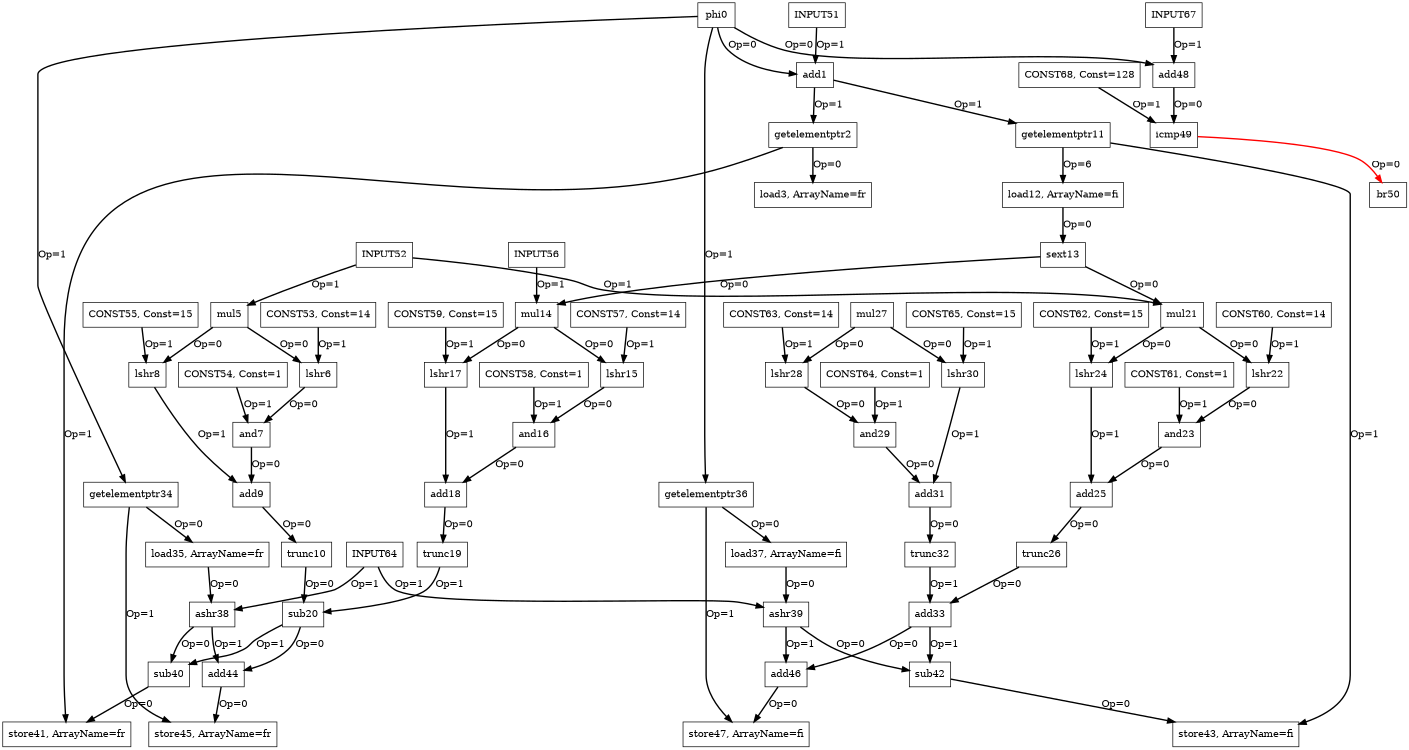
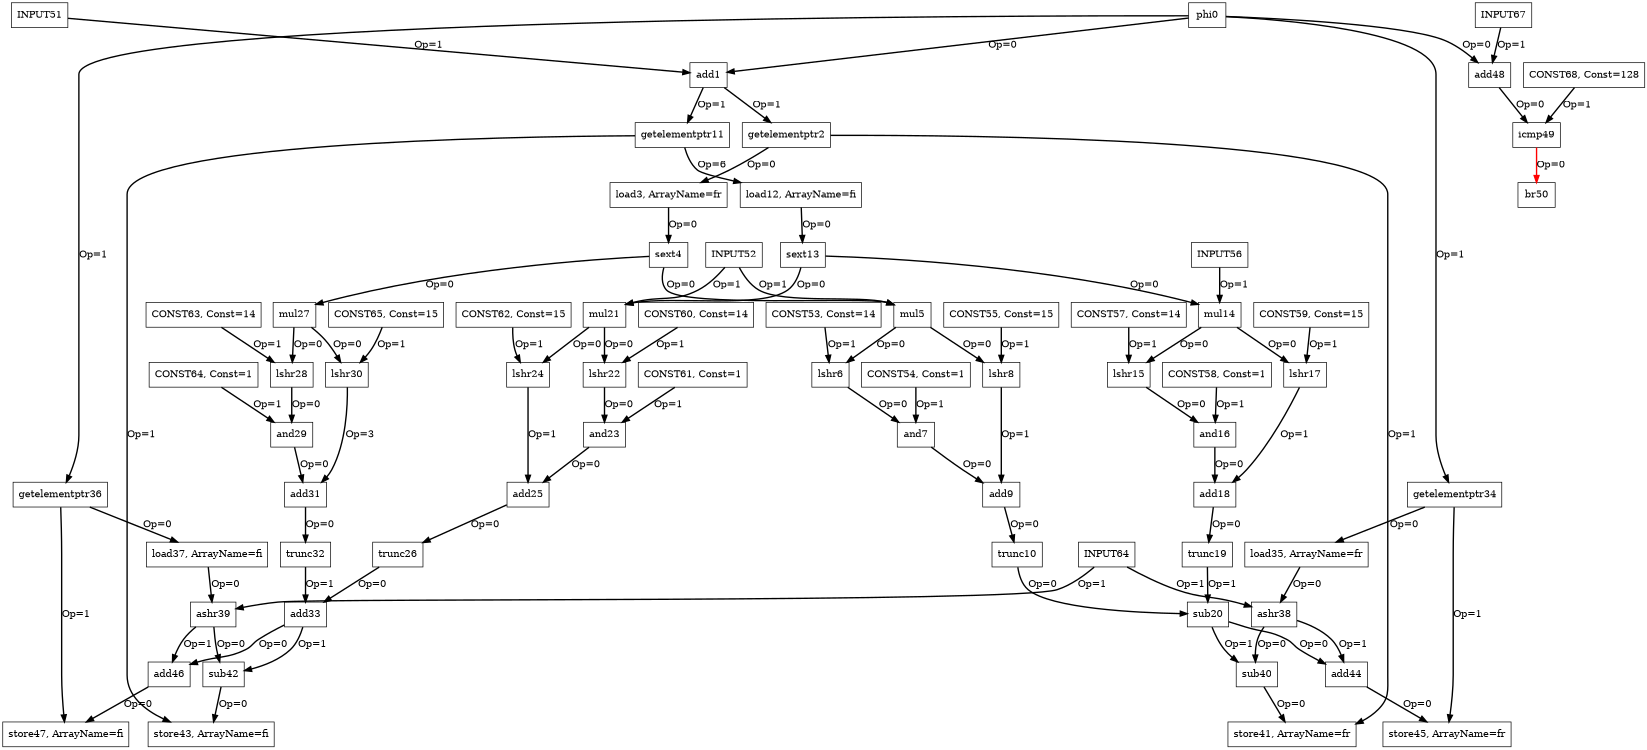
none -> (669, 255)
(966, 435) -> (360, 435)
